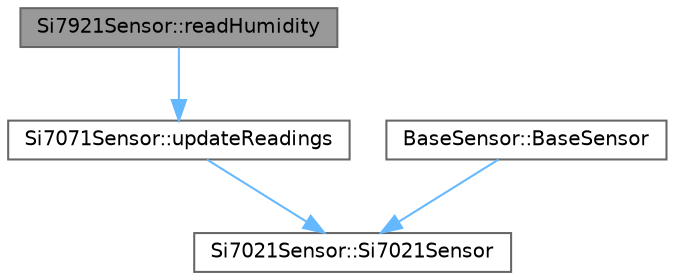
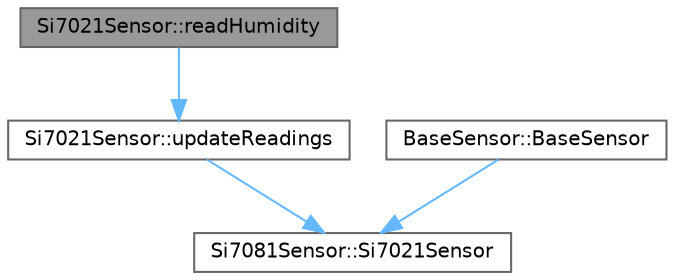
(179, 28) -> (179, 28)
(179, 140) -> (179, 140)
(353, 252) -> (353, 252)
